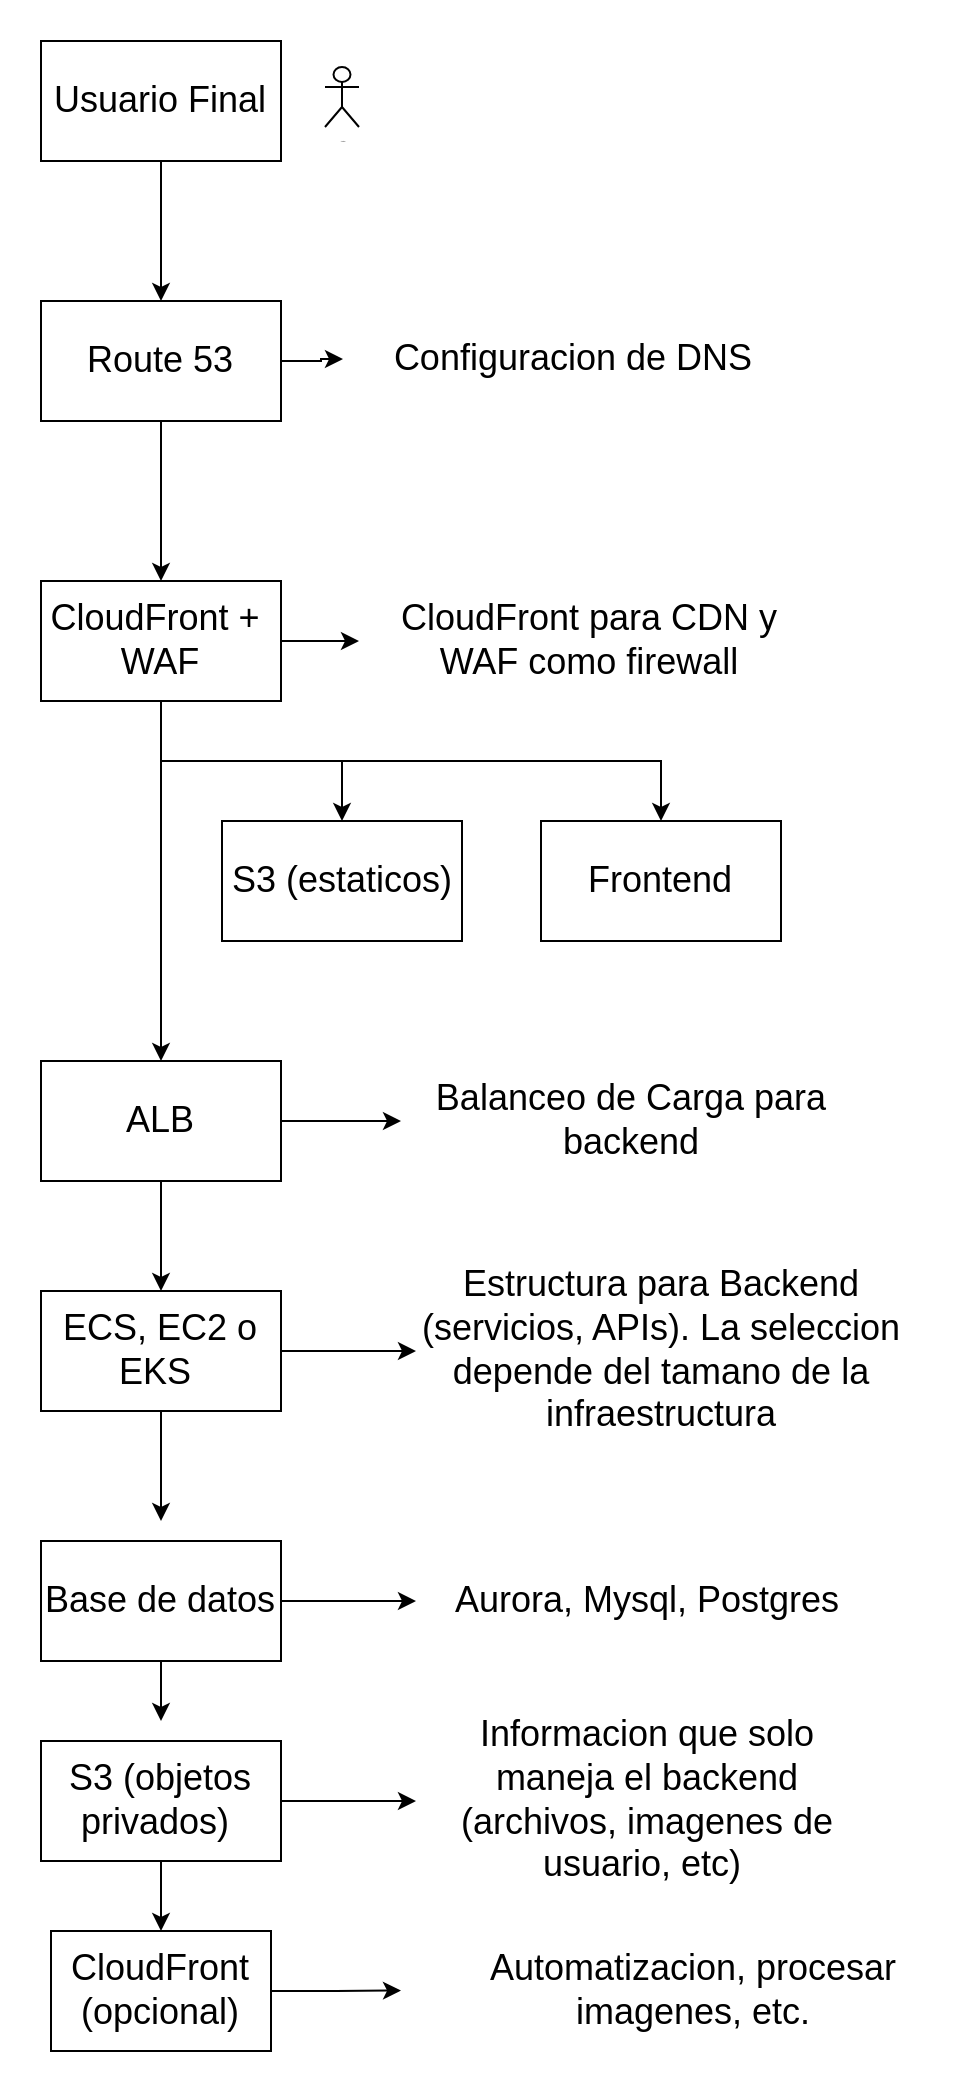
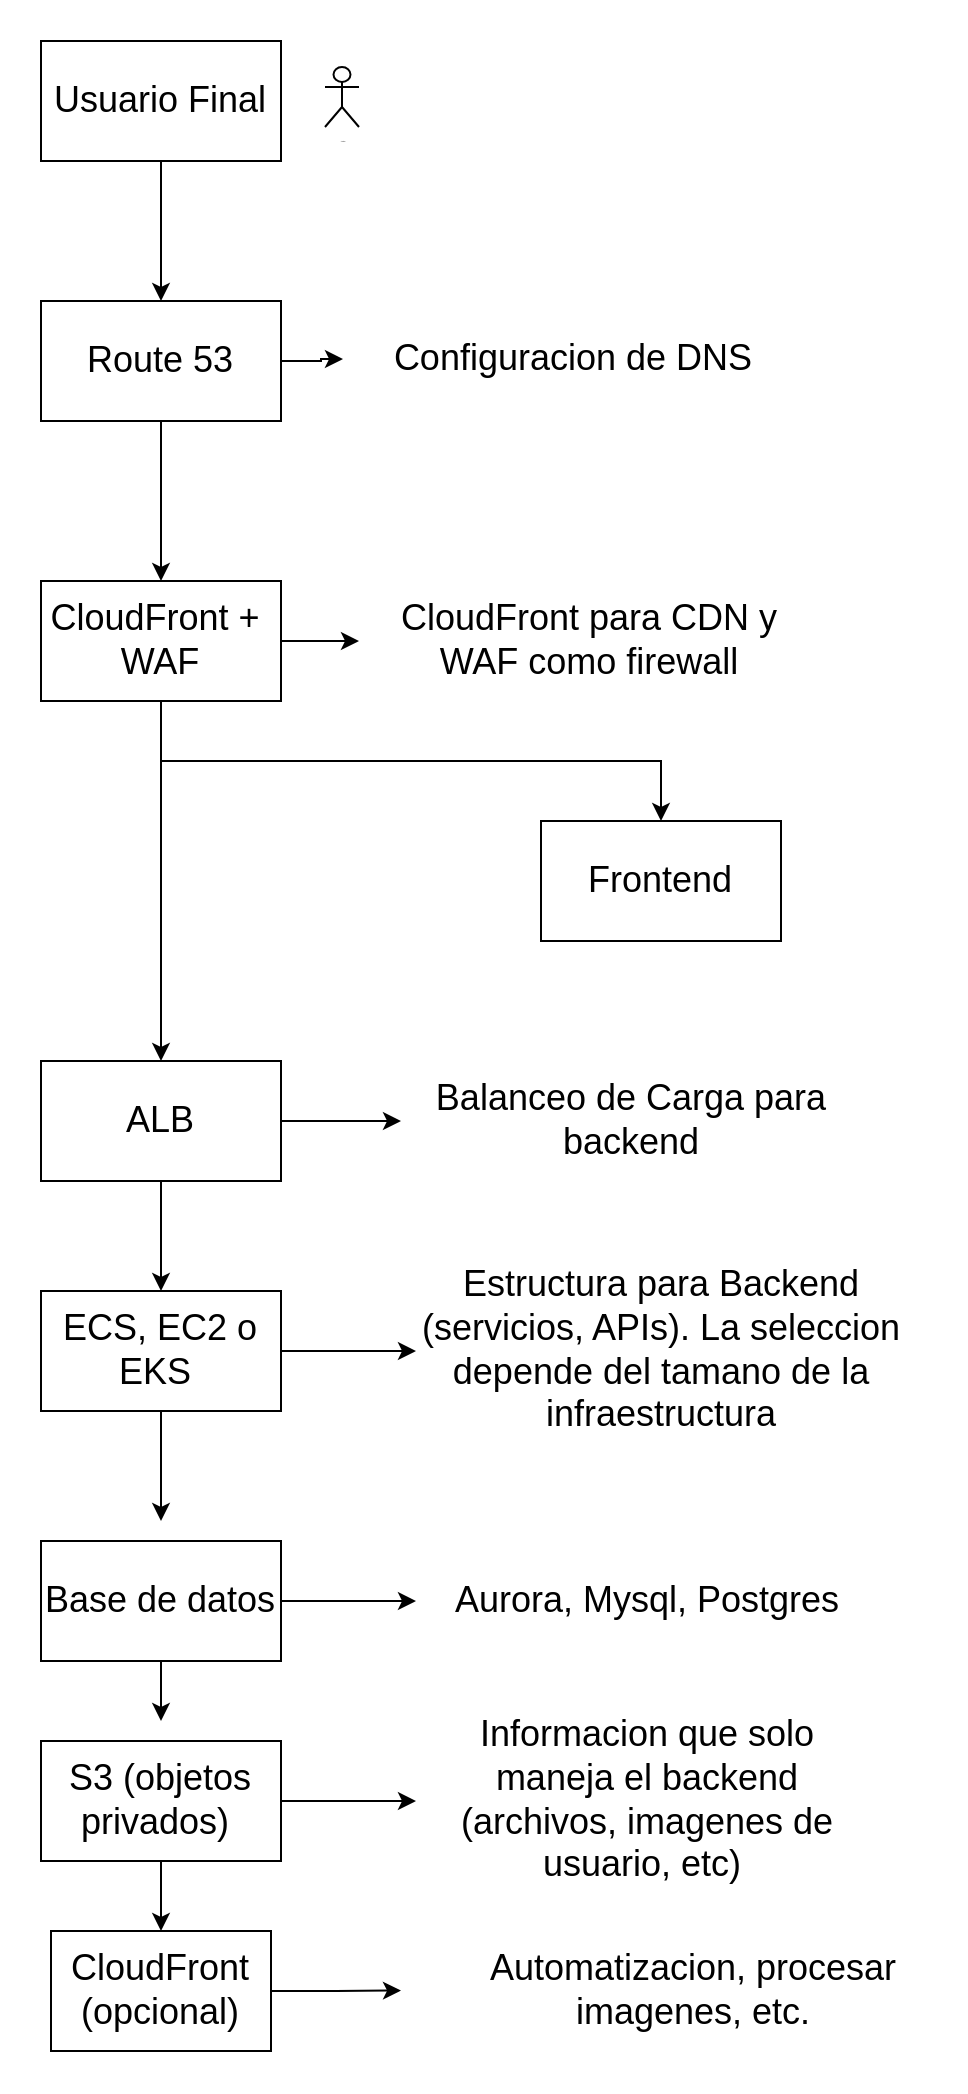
(342, 786) -> none
(342, 881) -> none
